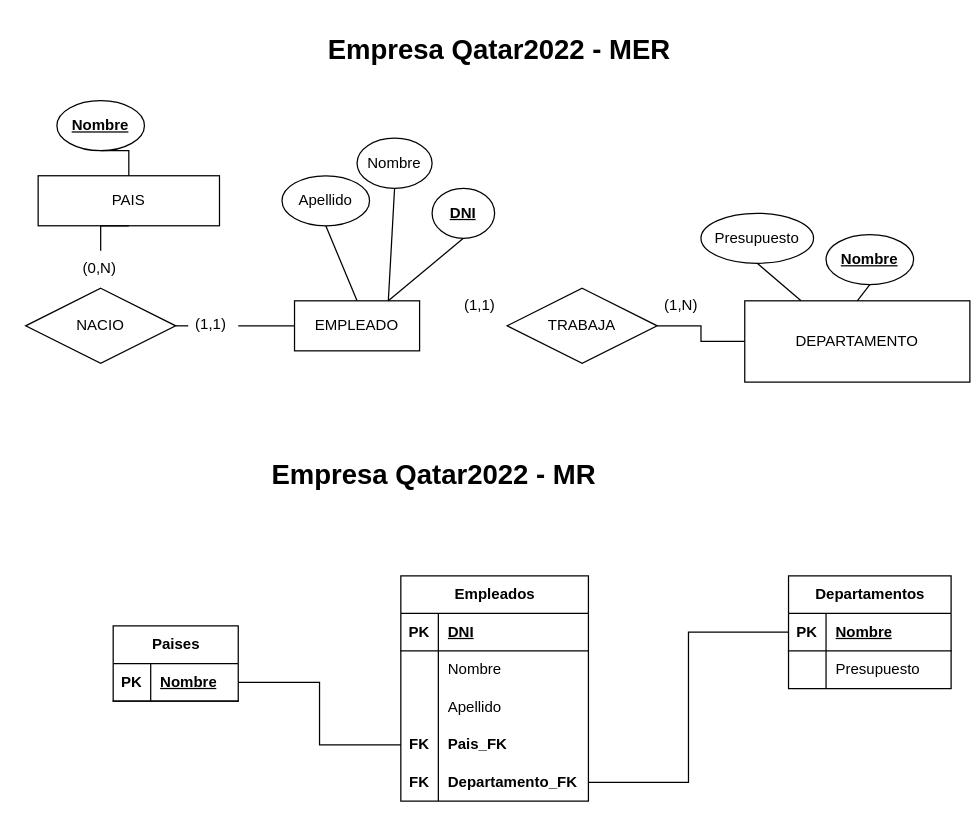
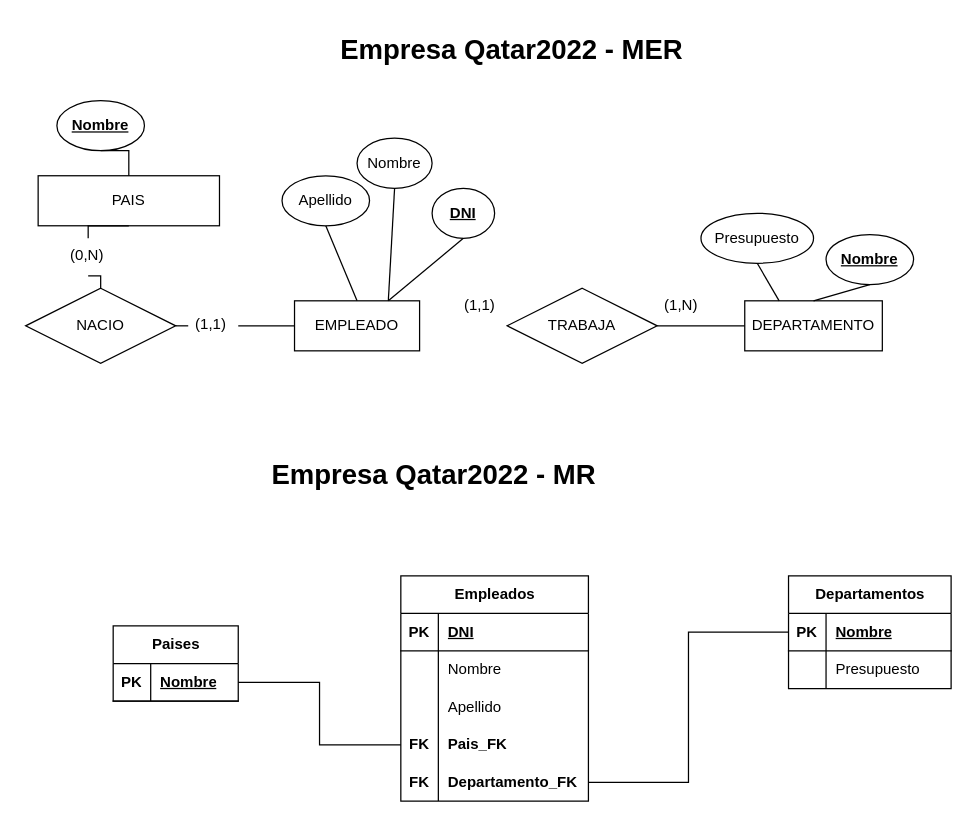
(501, 51) -> (513, 51)
(101, 269) -> (88, 257)
(857, 341) -> (813, 326)
